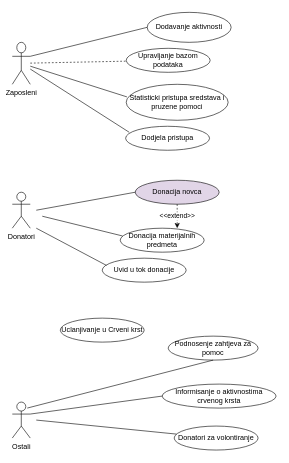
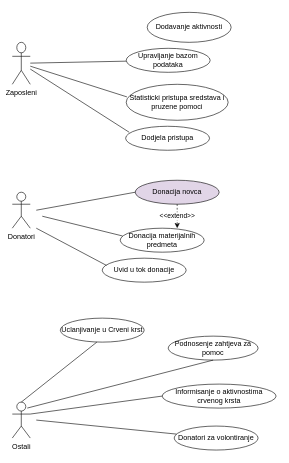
(89, 42) -> none
(77, 62) -> (77, 62)
none -> (59, 372)
